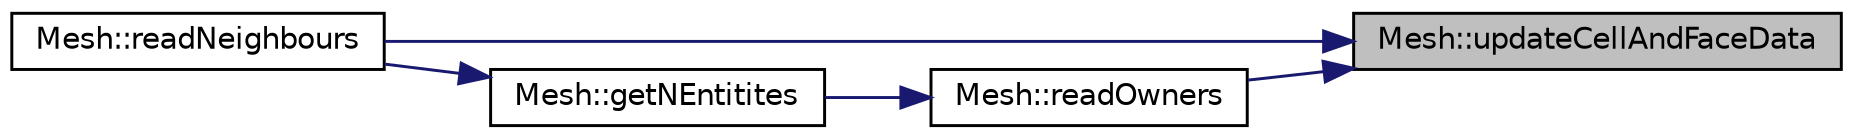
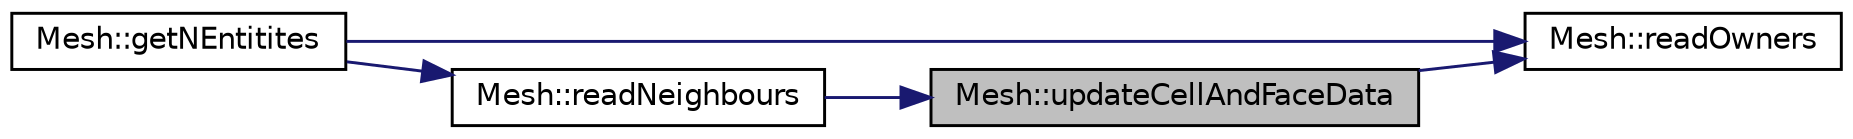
(423, 69) -> (385, 66)
(1286, 76) -> (1457, 66)
